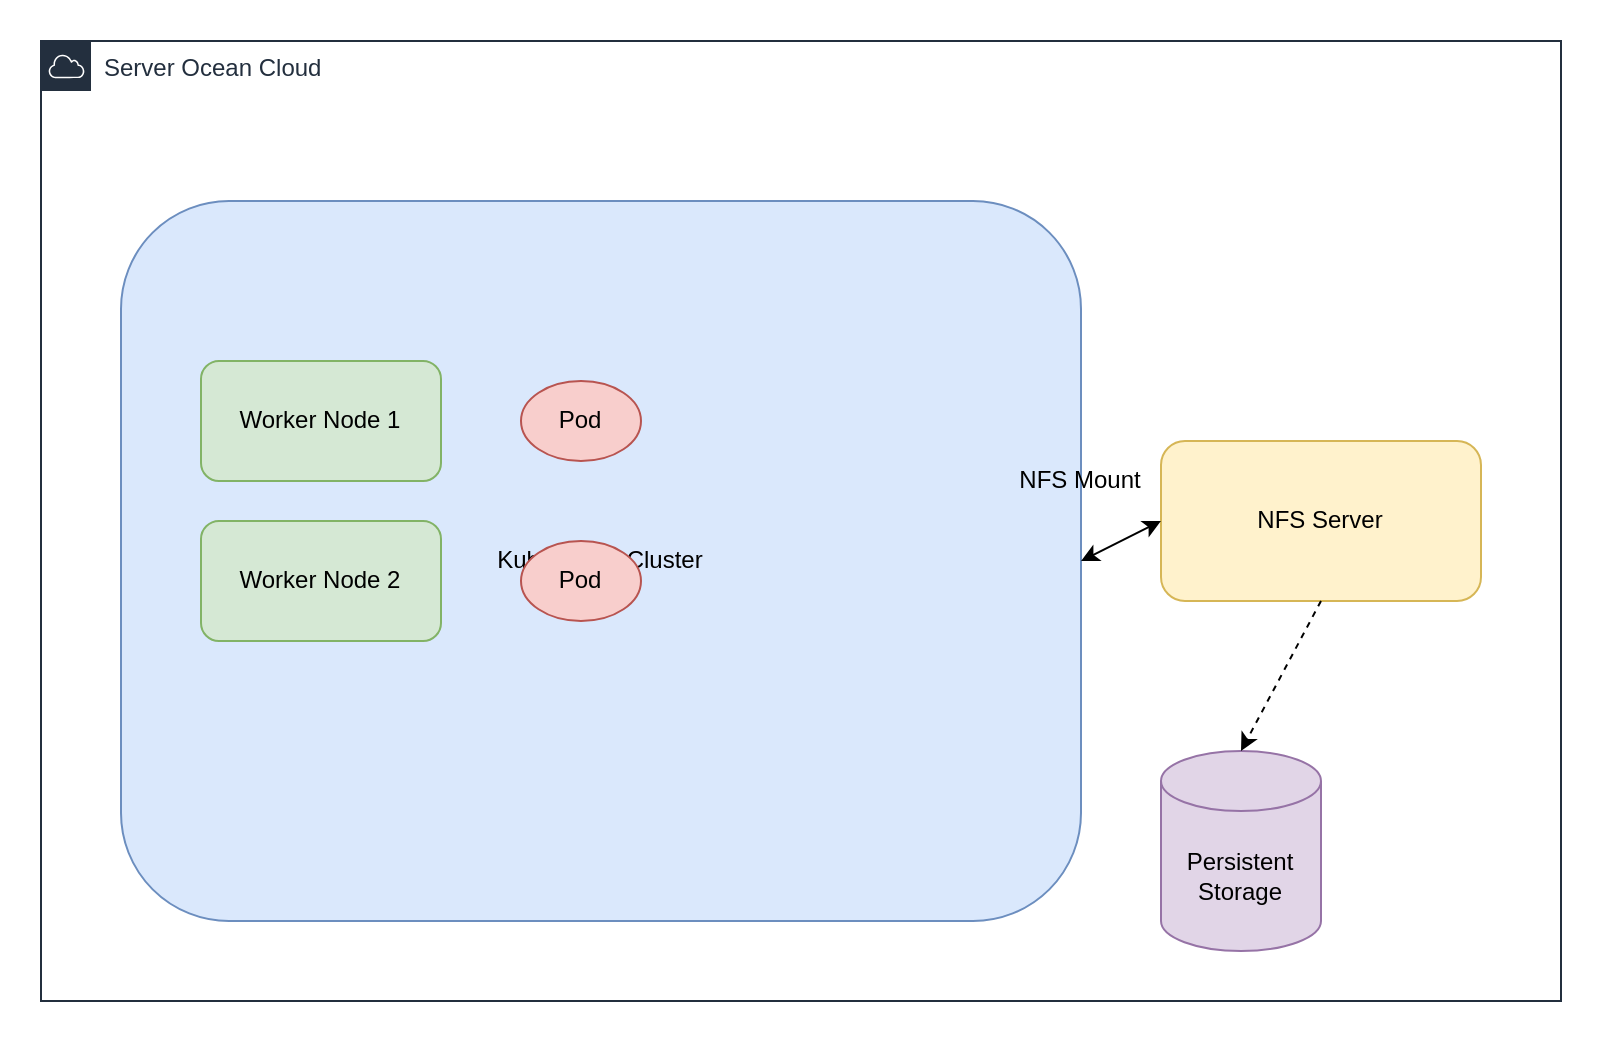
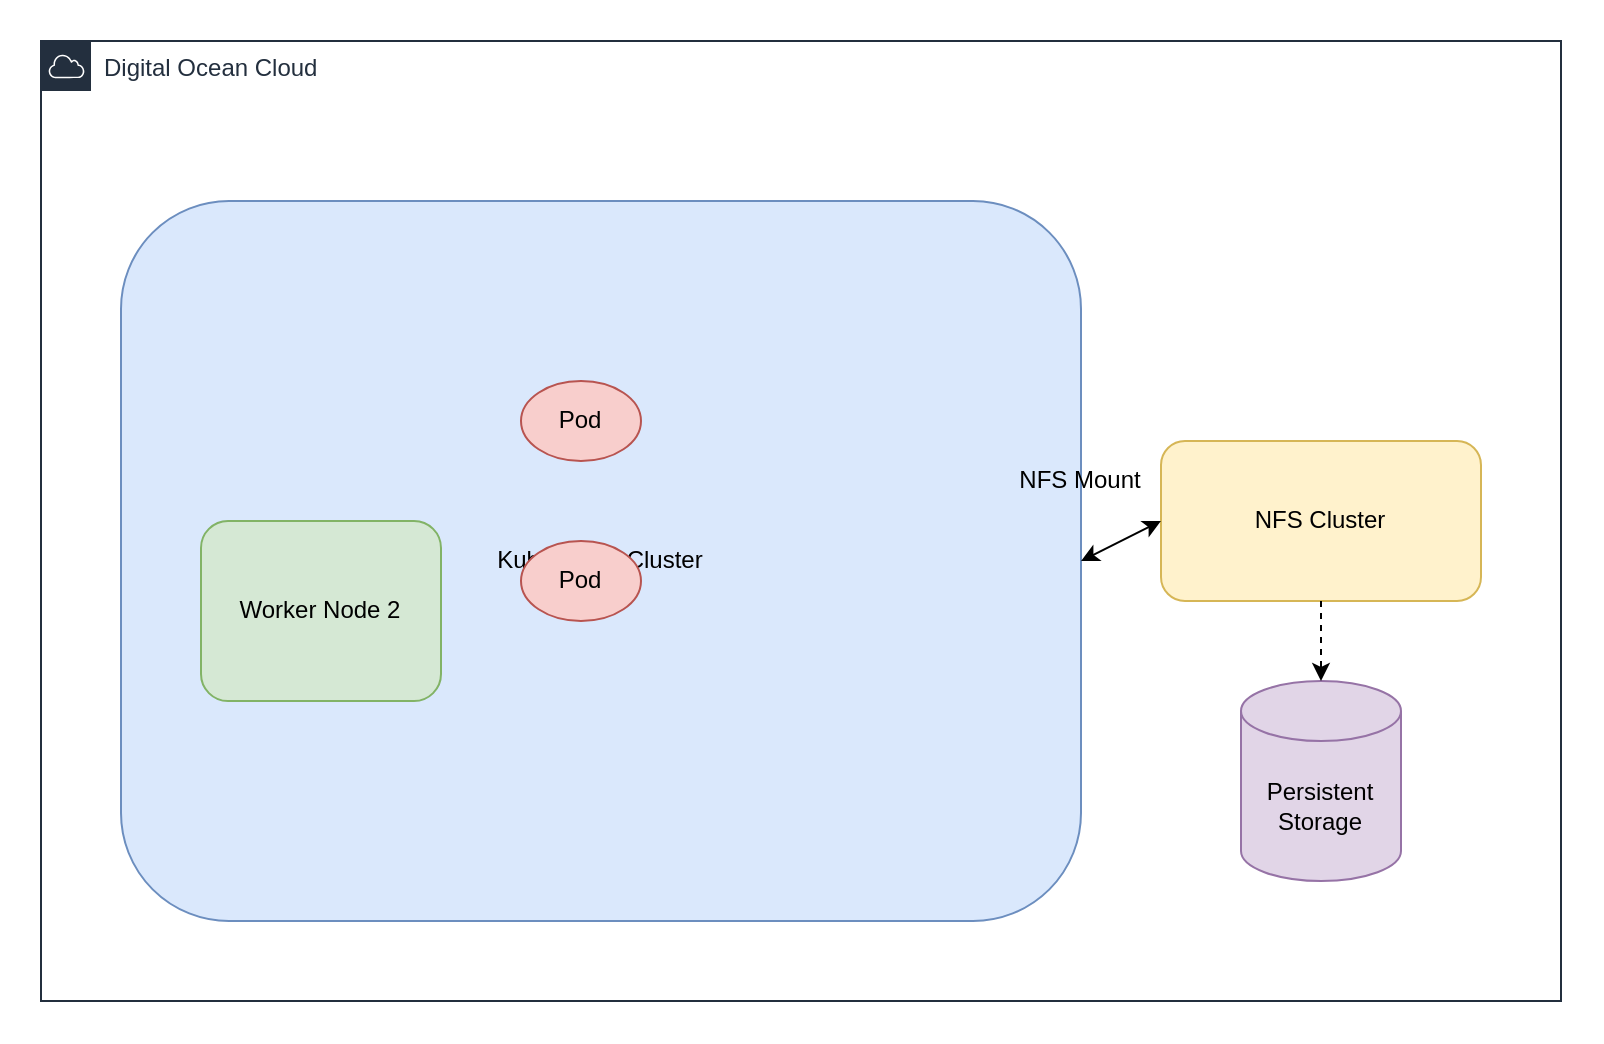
(217, 69) -> (214, 69)
(321, 421) -> none
(1321, 521) -> (1321, 521)
(321, 581) -> (321, 611)
(1241, 851) -> (1321, 781)
